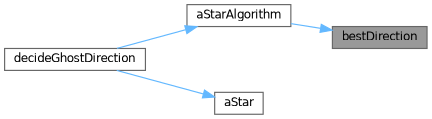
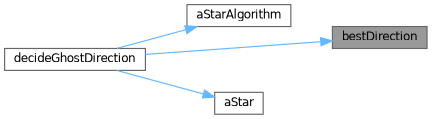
(306, 26) -> (233, 48)
